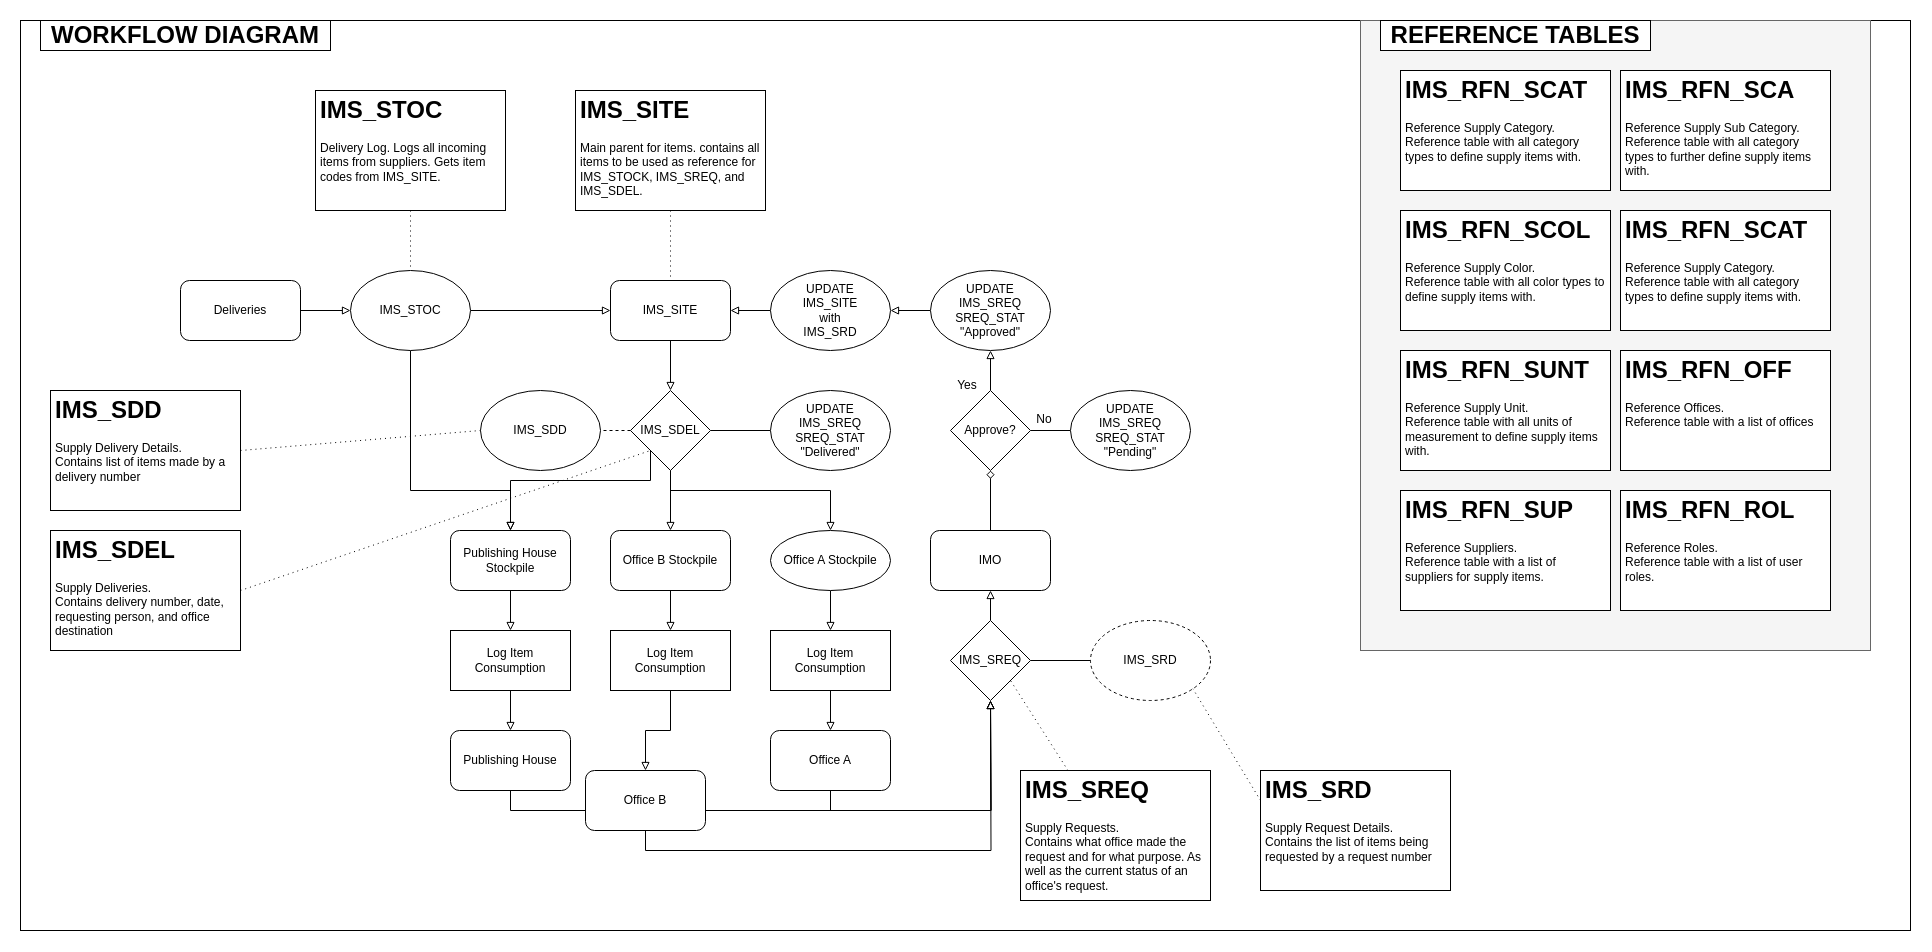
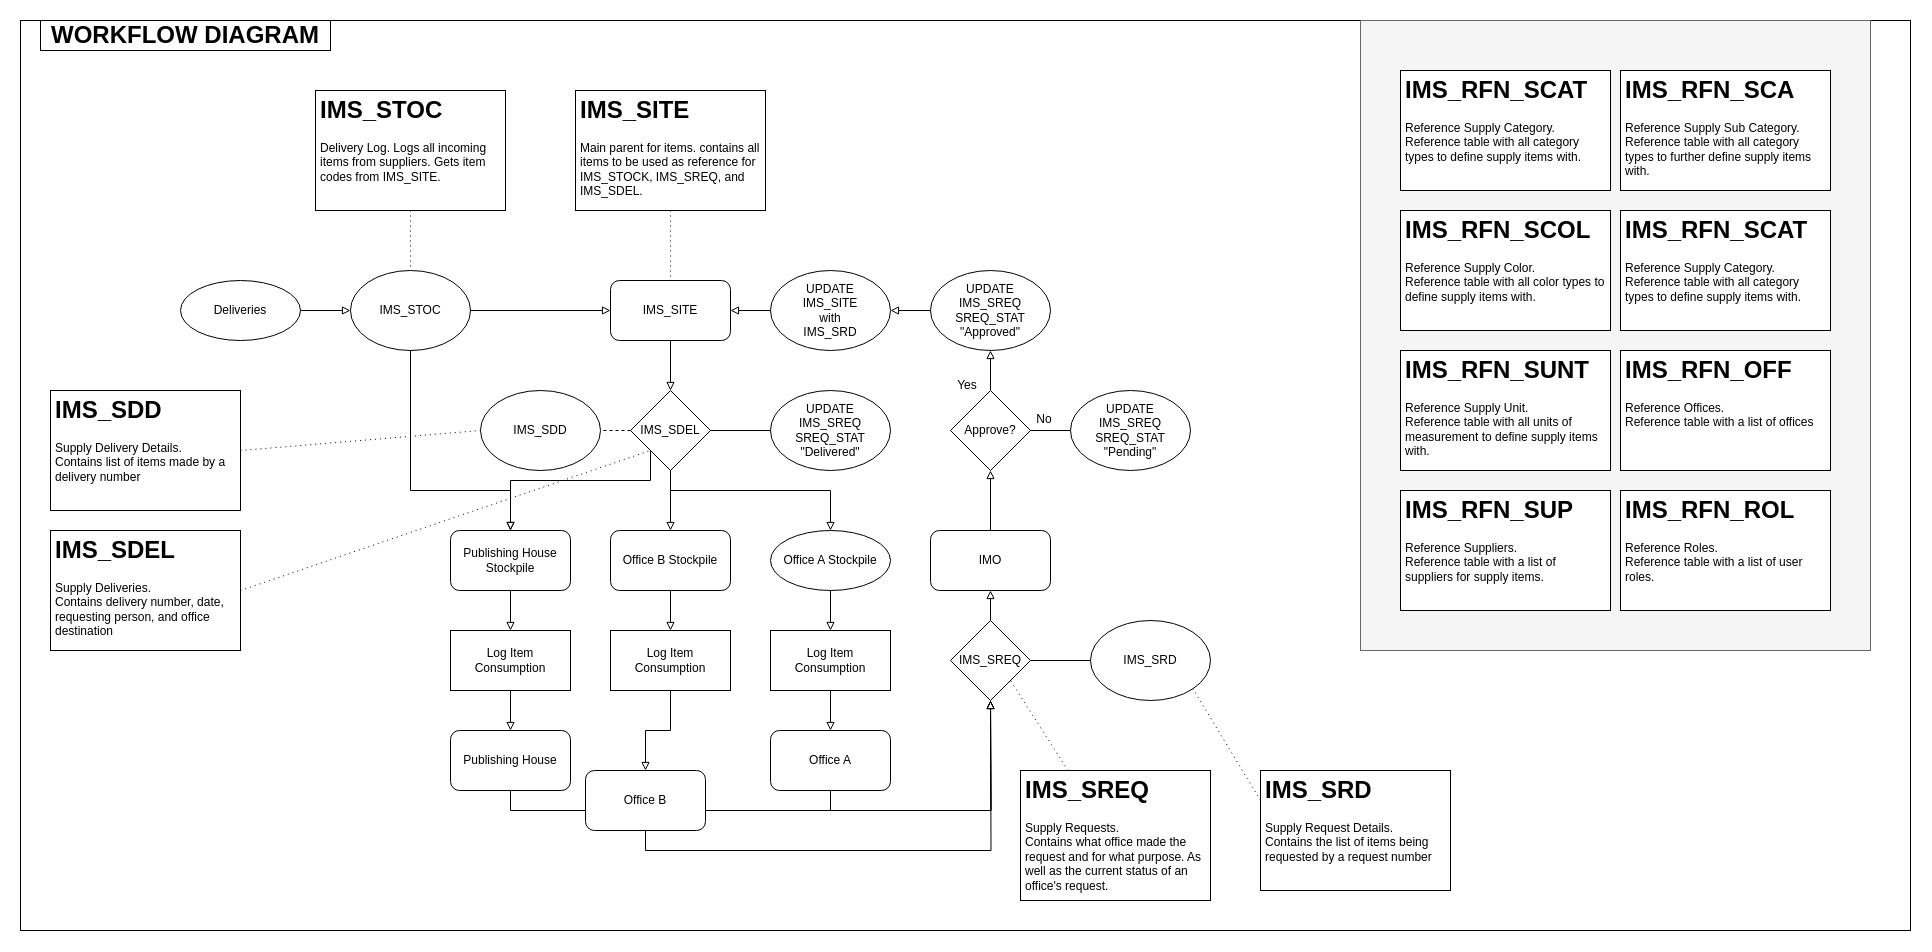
(1516, 36) -> none
(241, 311) -> (241, 311)
(991, 479) -> (991, 480)
(1151, 661) -> (1151, 661)
